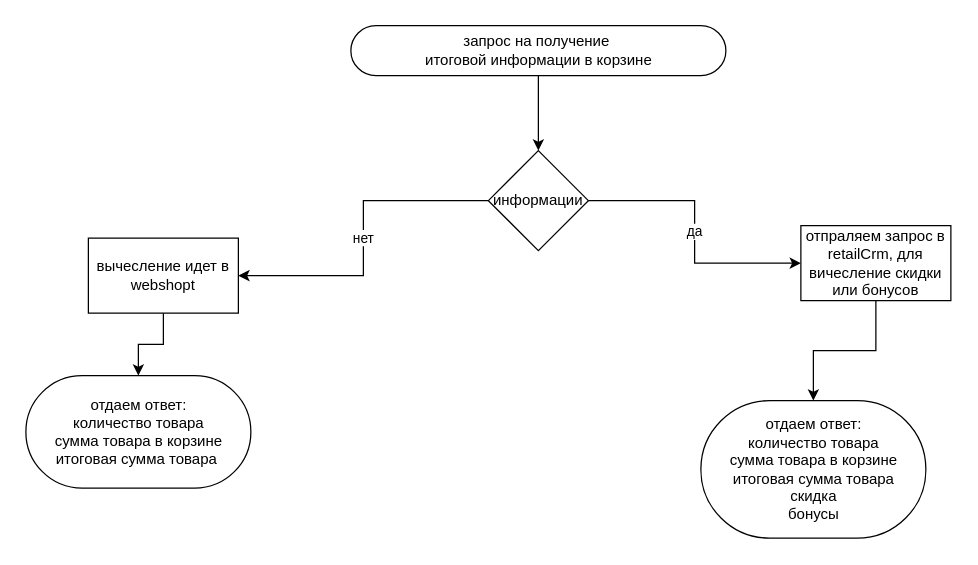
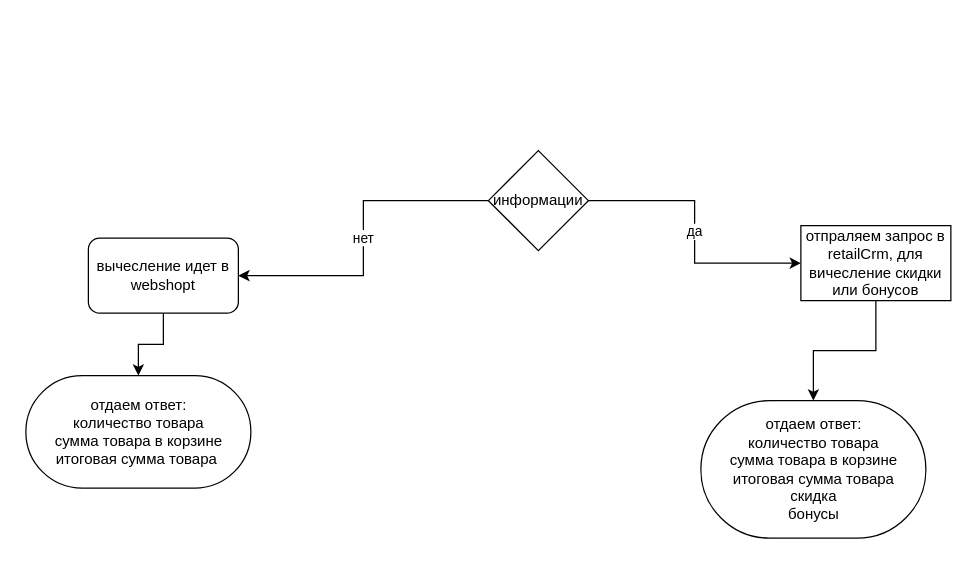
(538, 51) -> none
(538, 109) -> none
(163, 276) -> (163, 276)
